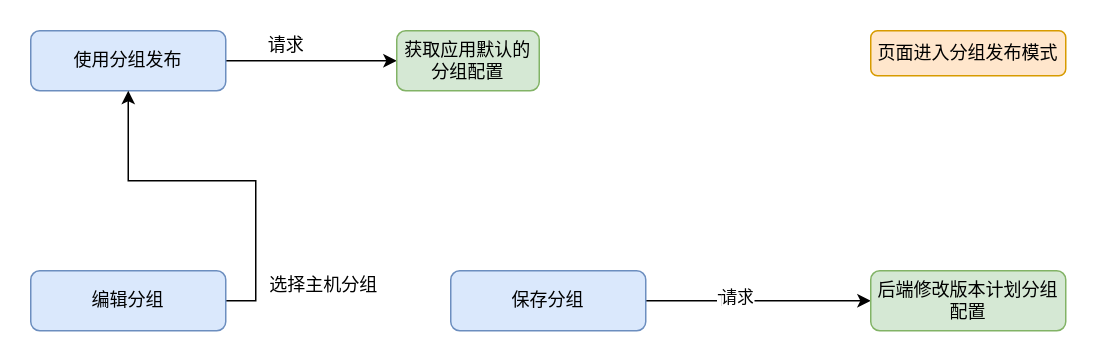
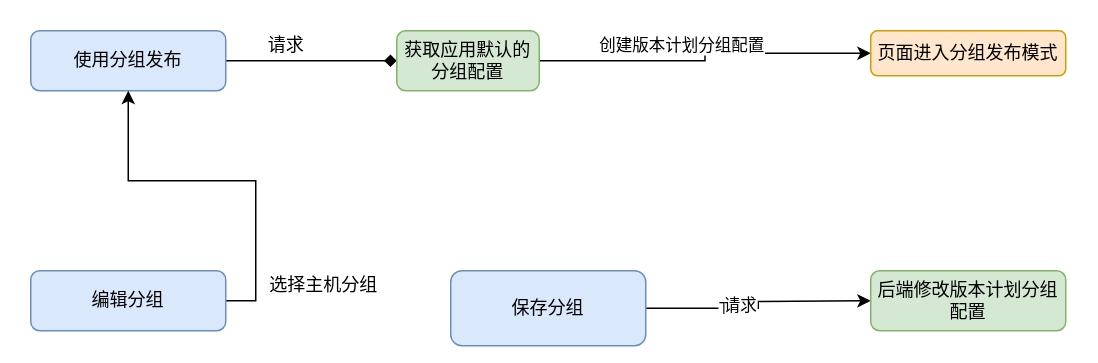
(385, 61) -> (384, 61)
none -> (704, 61)
(548, 301) -> (548, 308)
